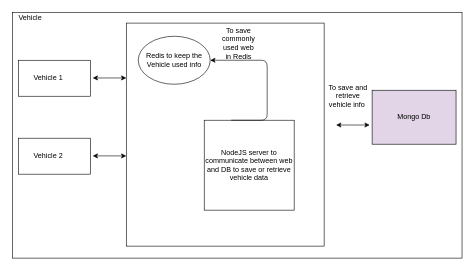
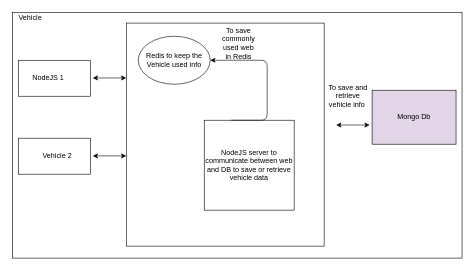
(48, 78) -> (48, 78)
(48, 156) -> (57, 156)
